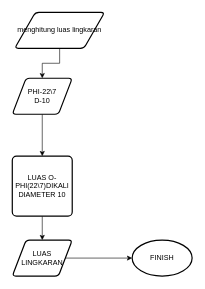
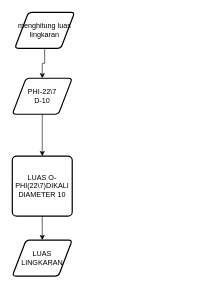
(60, 30) -> (45, 30)
(126, 258) -> none
(162, 258) -> none
